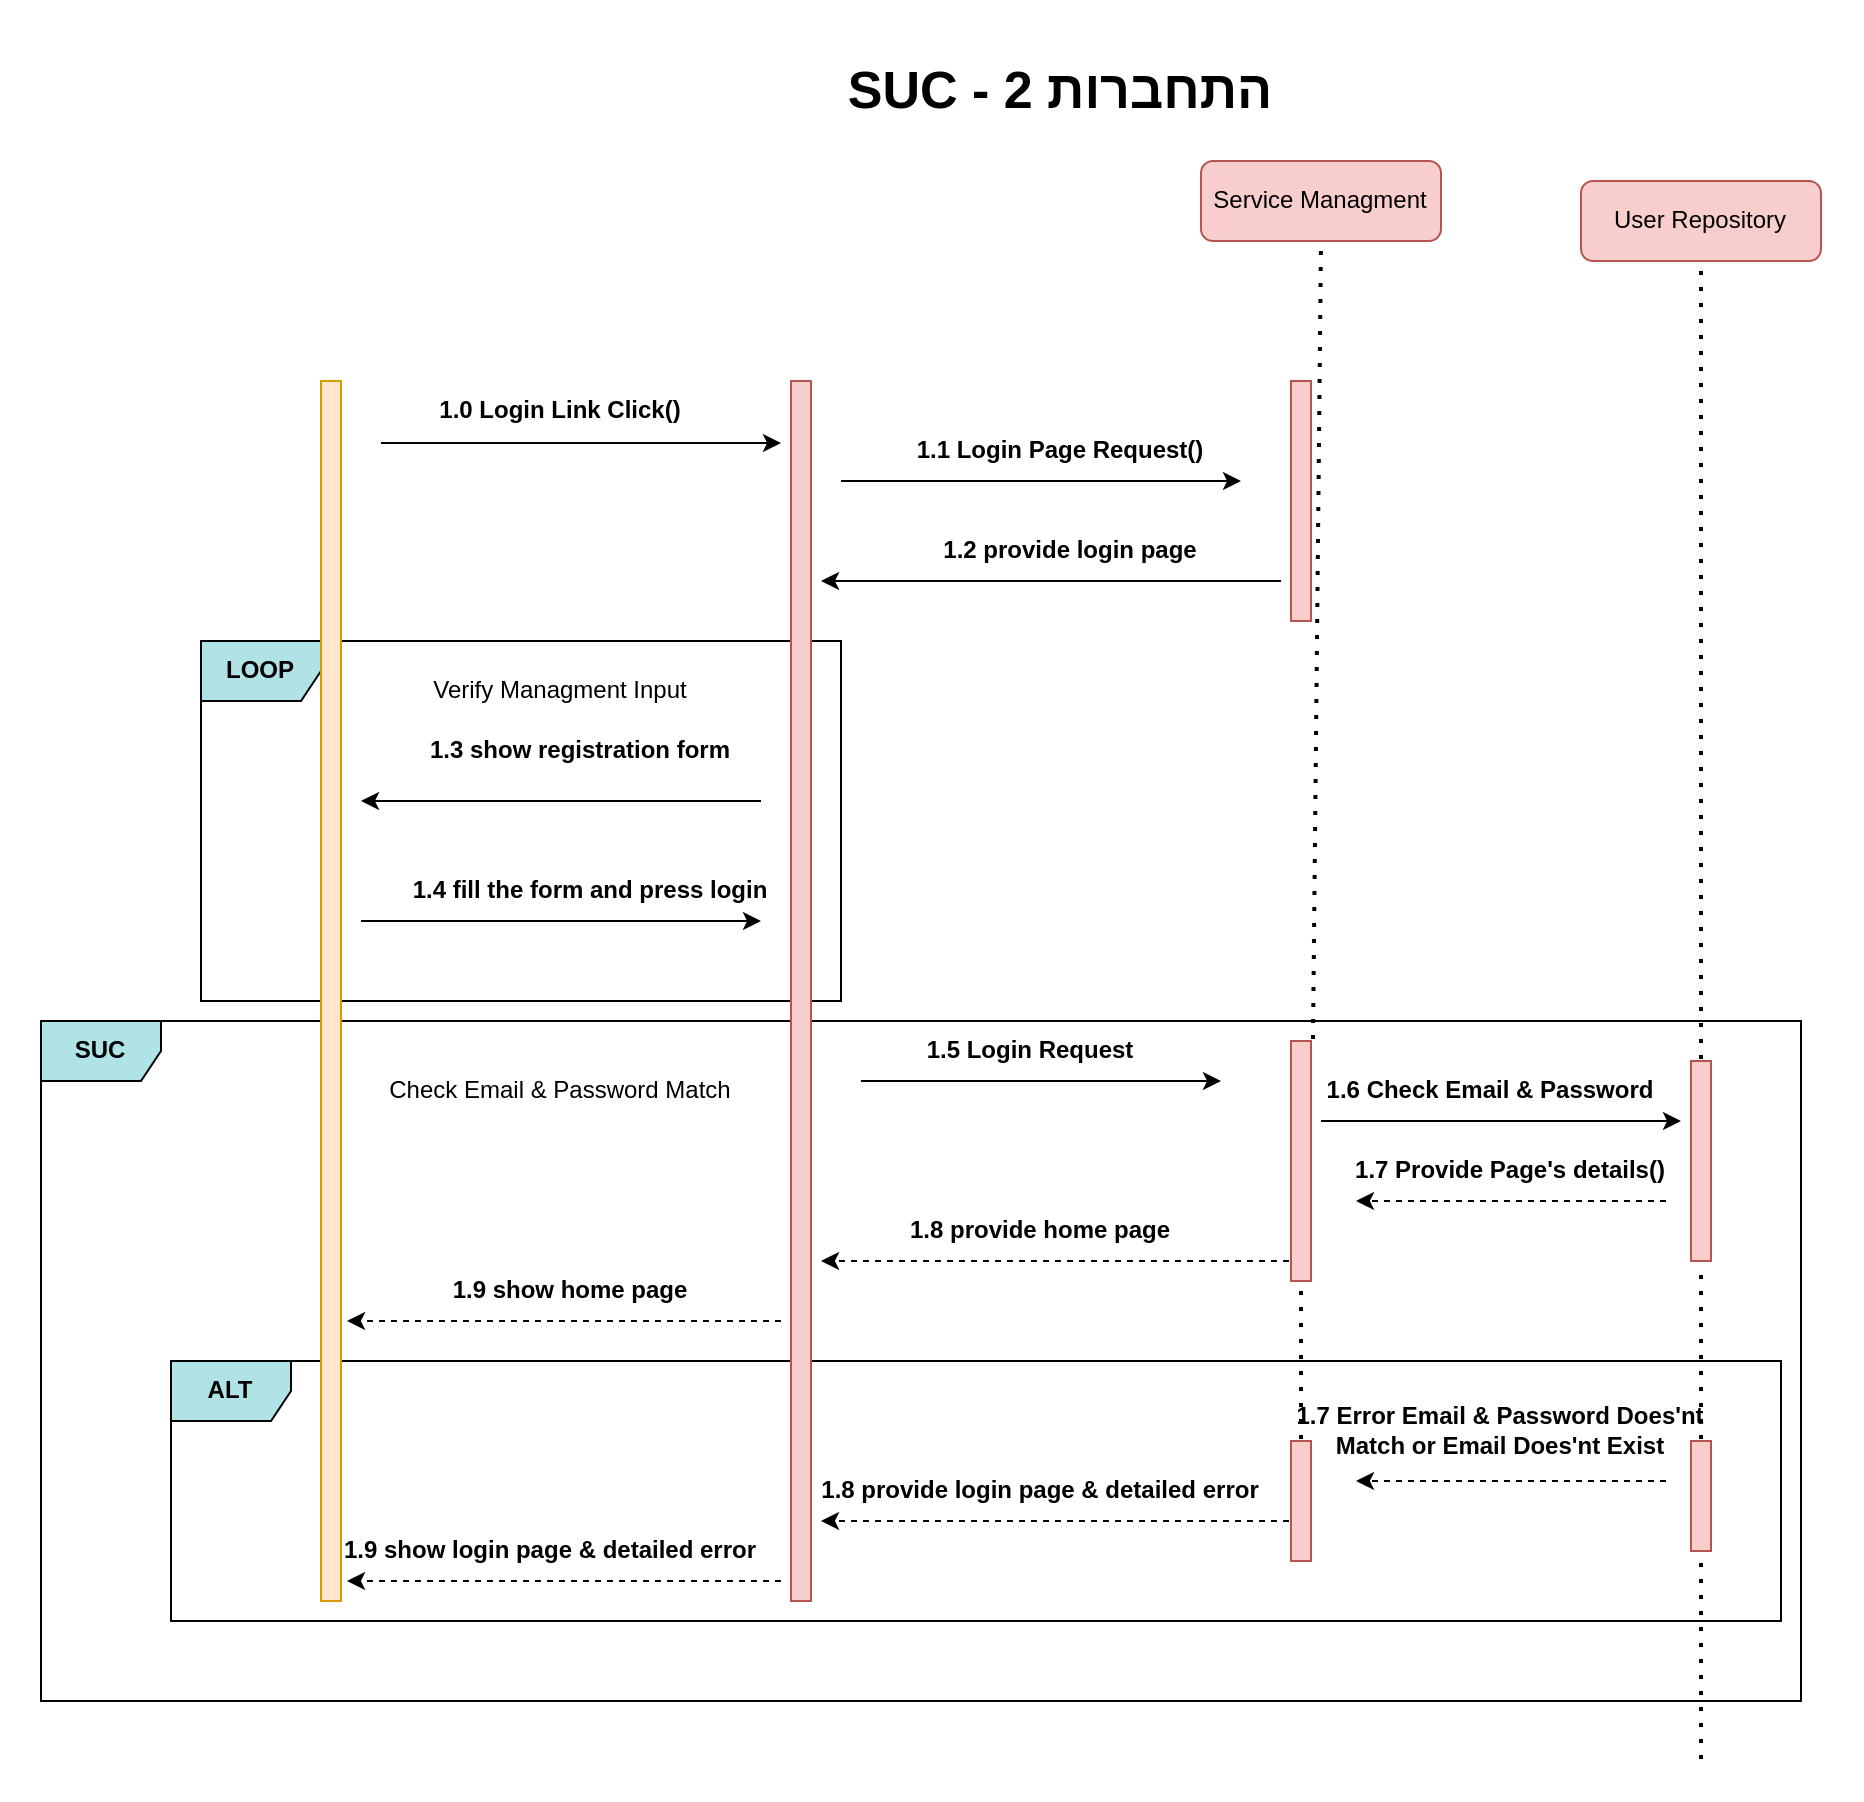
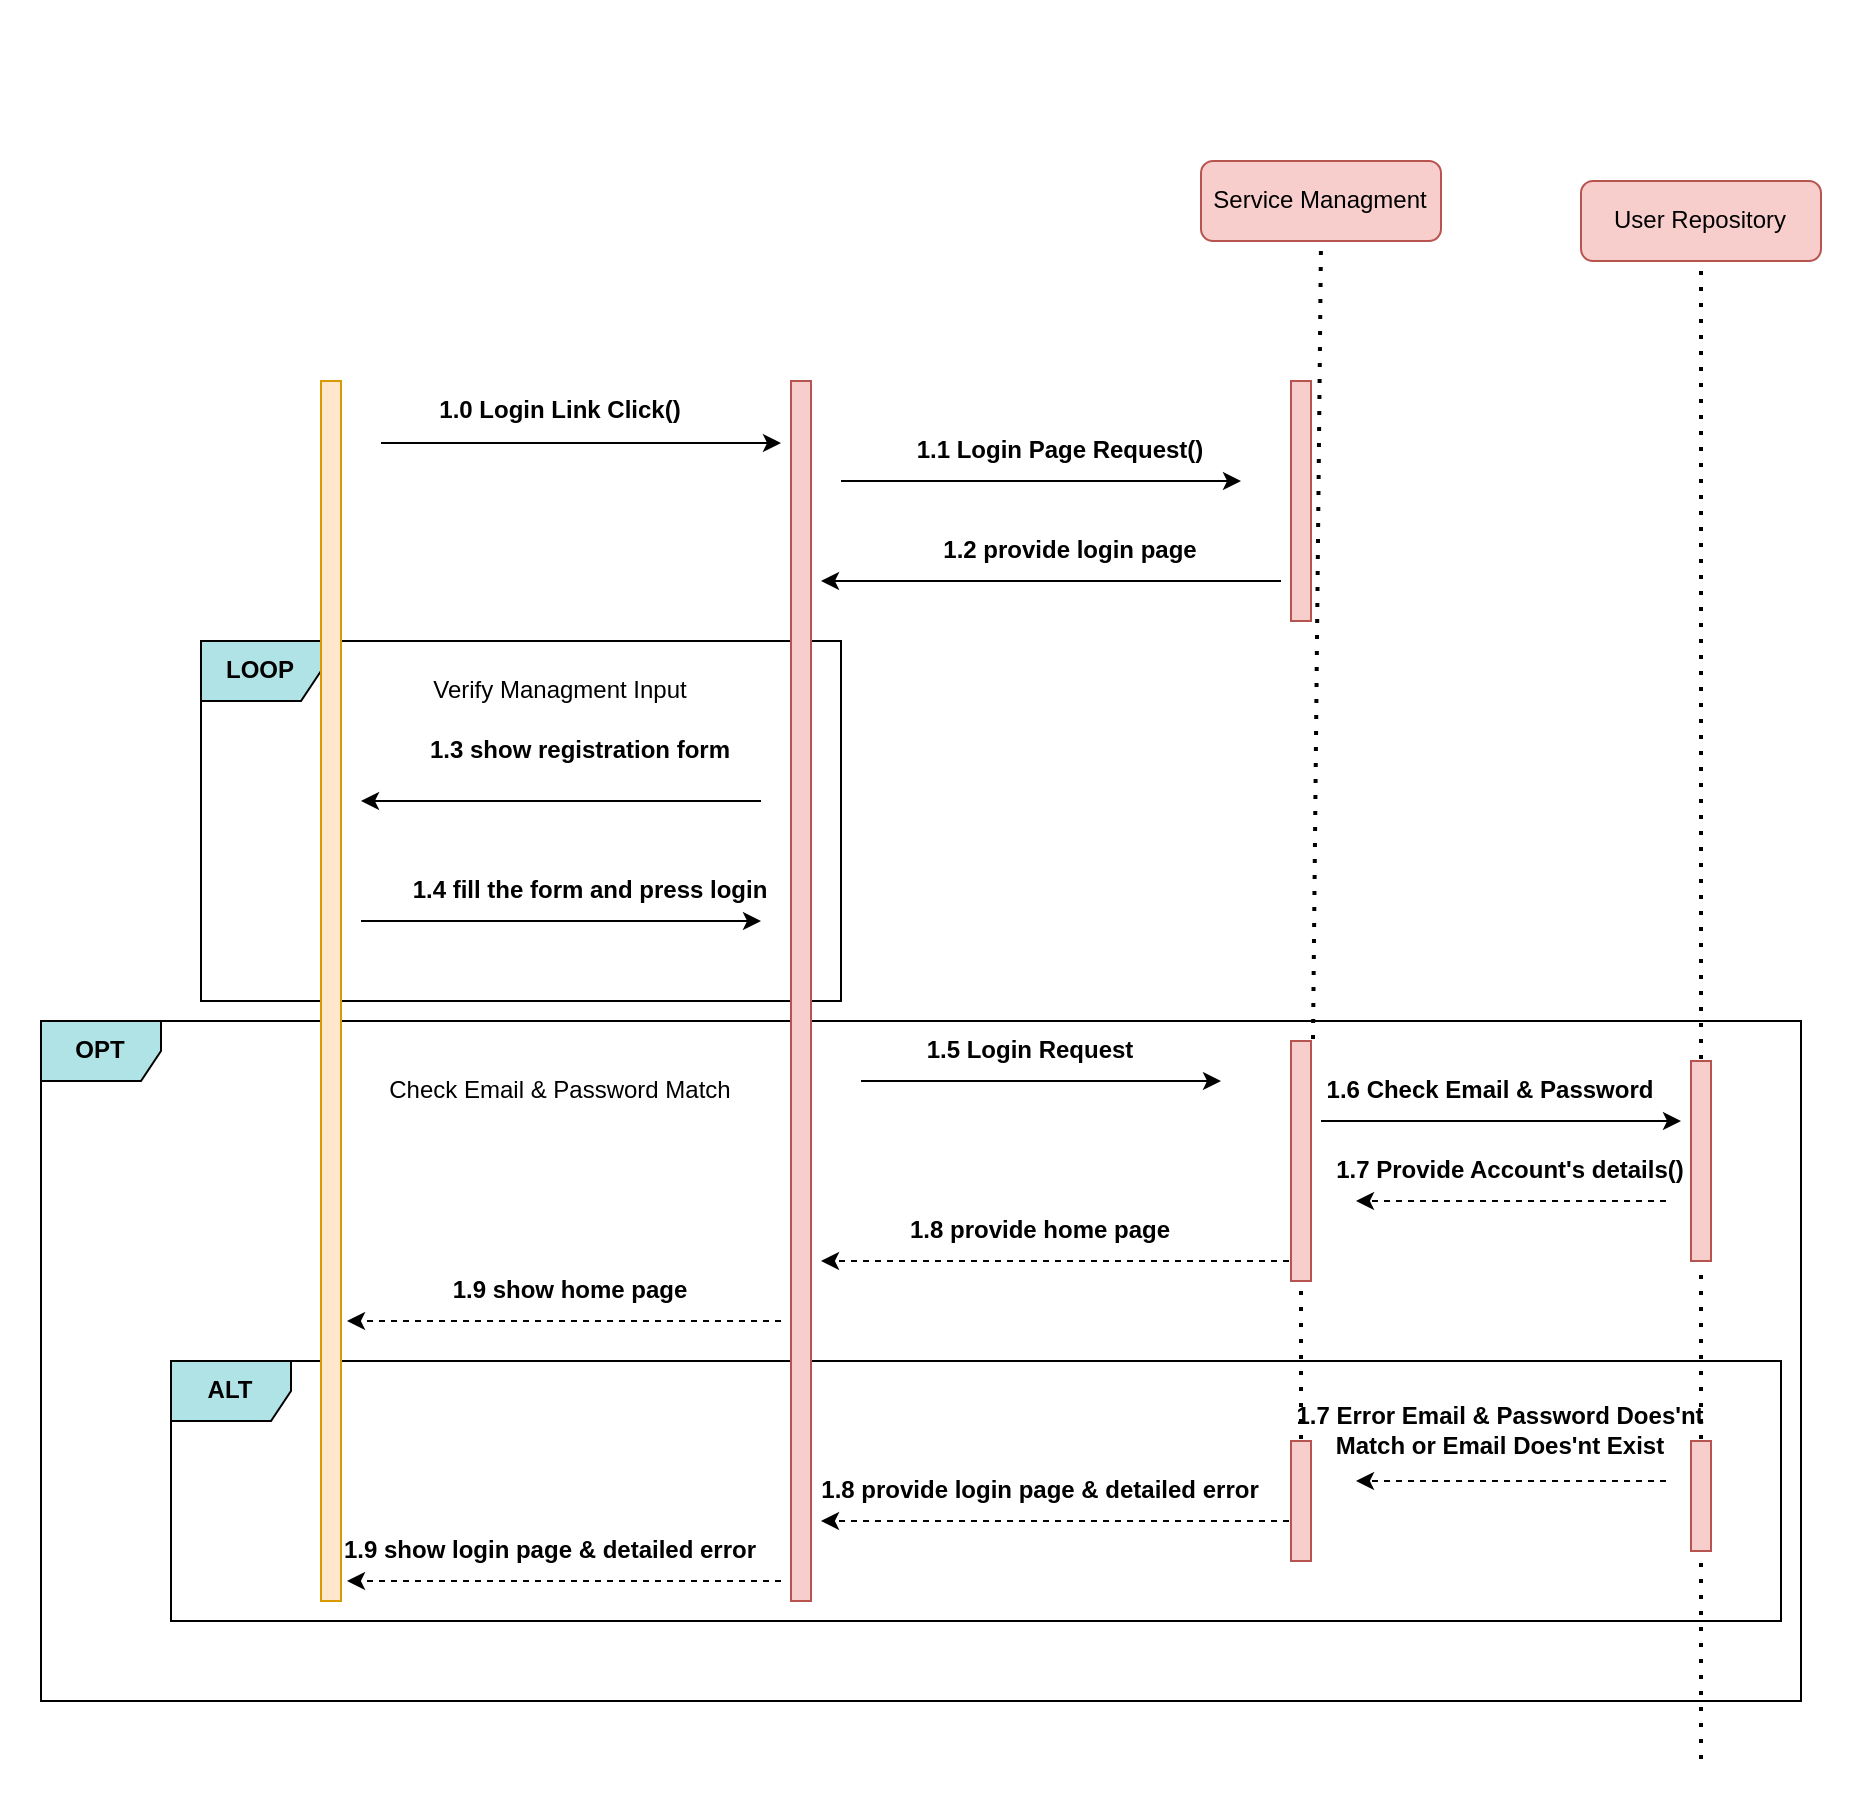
(1061, 91) -> none
(101, 1051) -> (101, 1051)
(1511, 1171) -> (1511, 1171)
